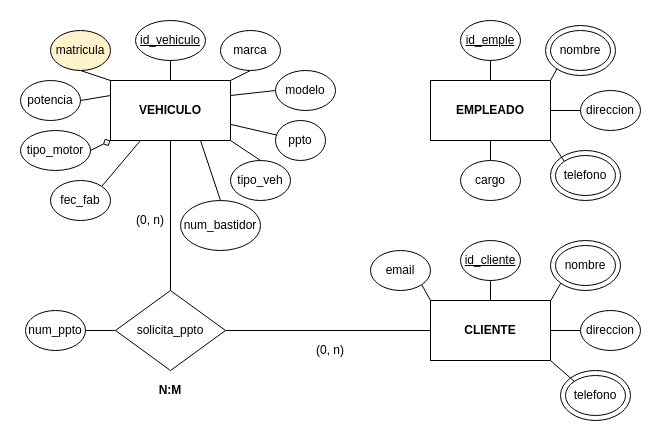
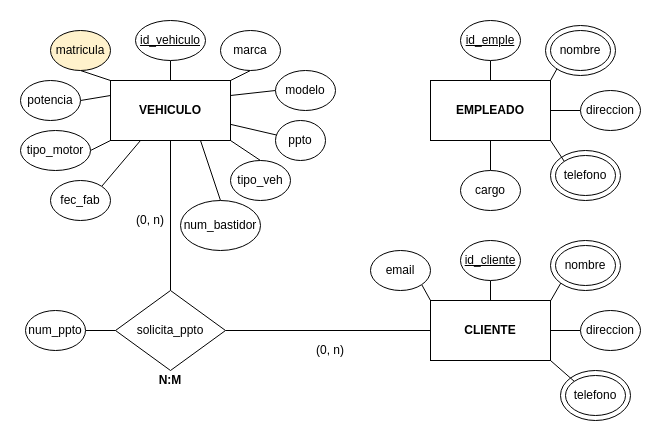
(103, 144) -> (106, 143)
(491, 181) -> (491, 191)
(171, 391) -> (171, 381)
